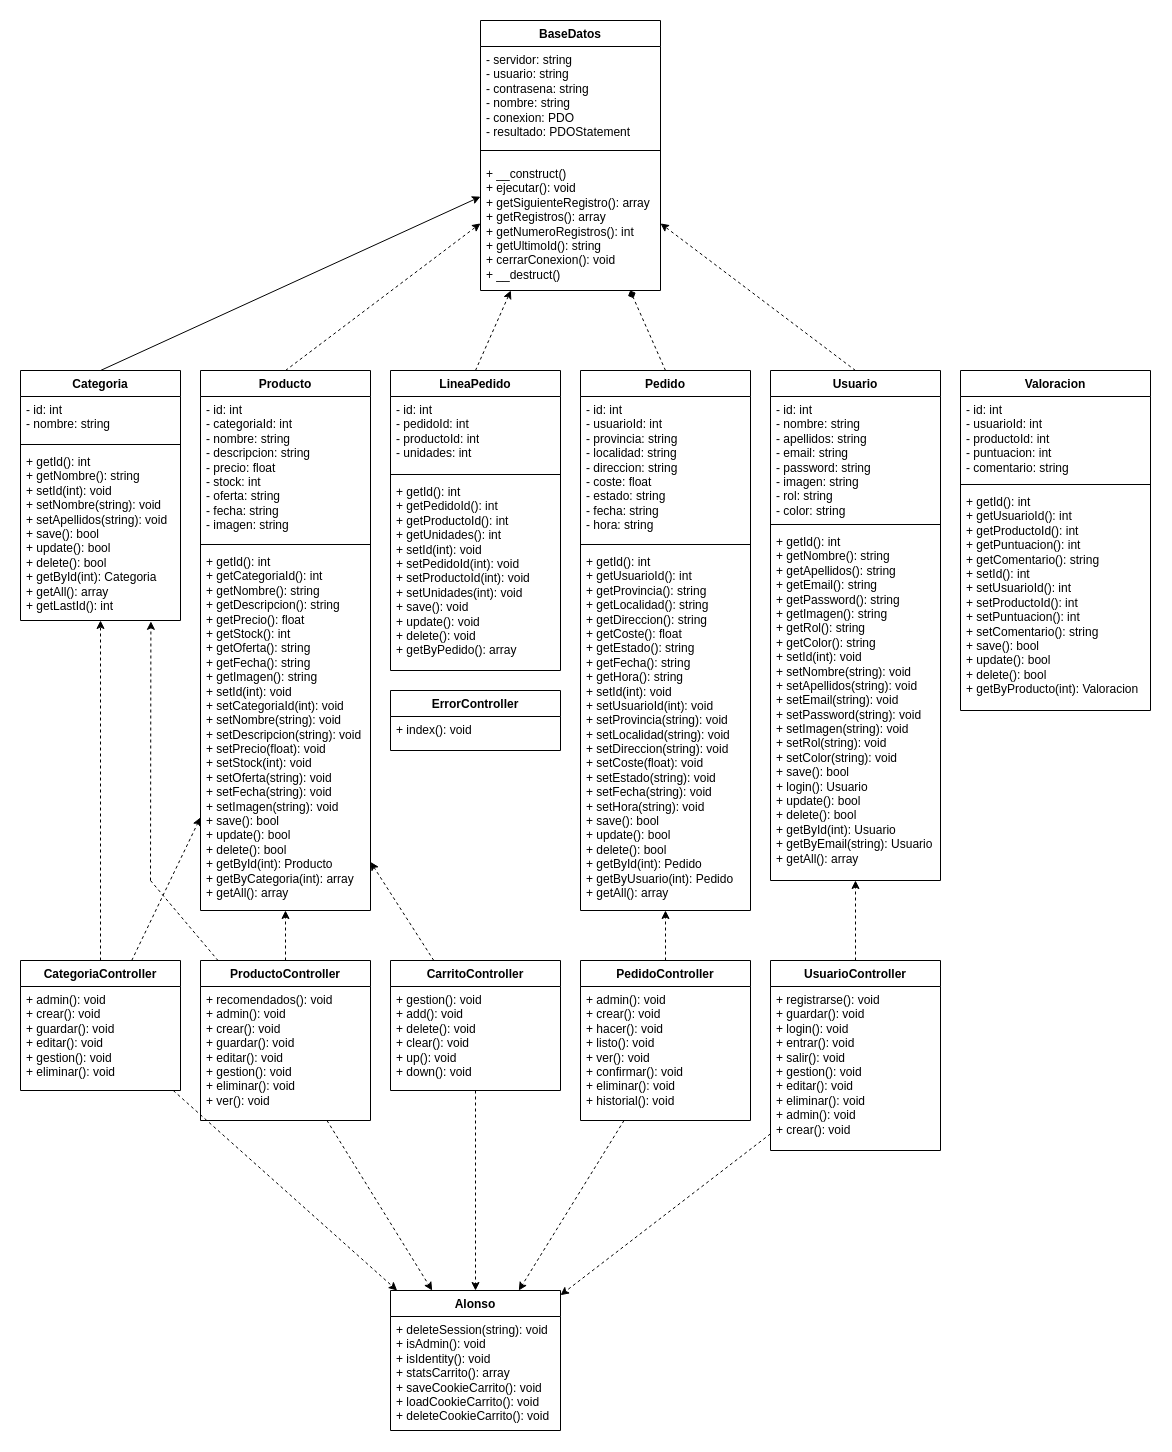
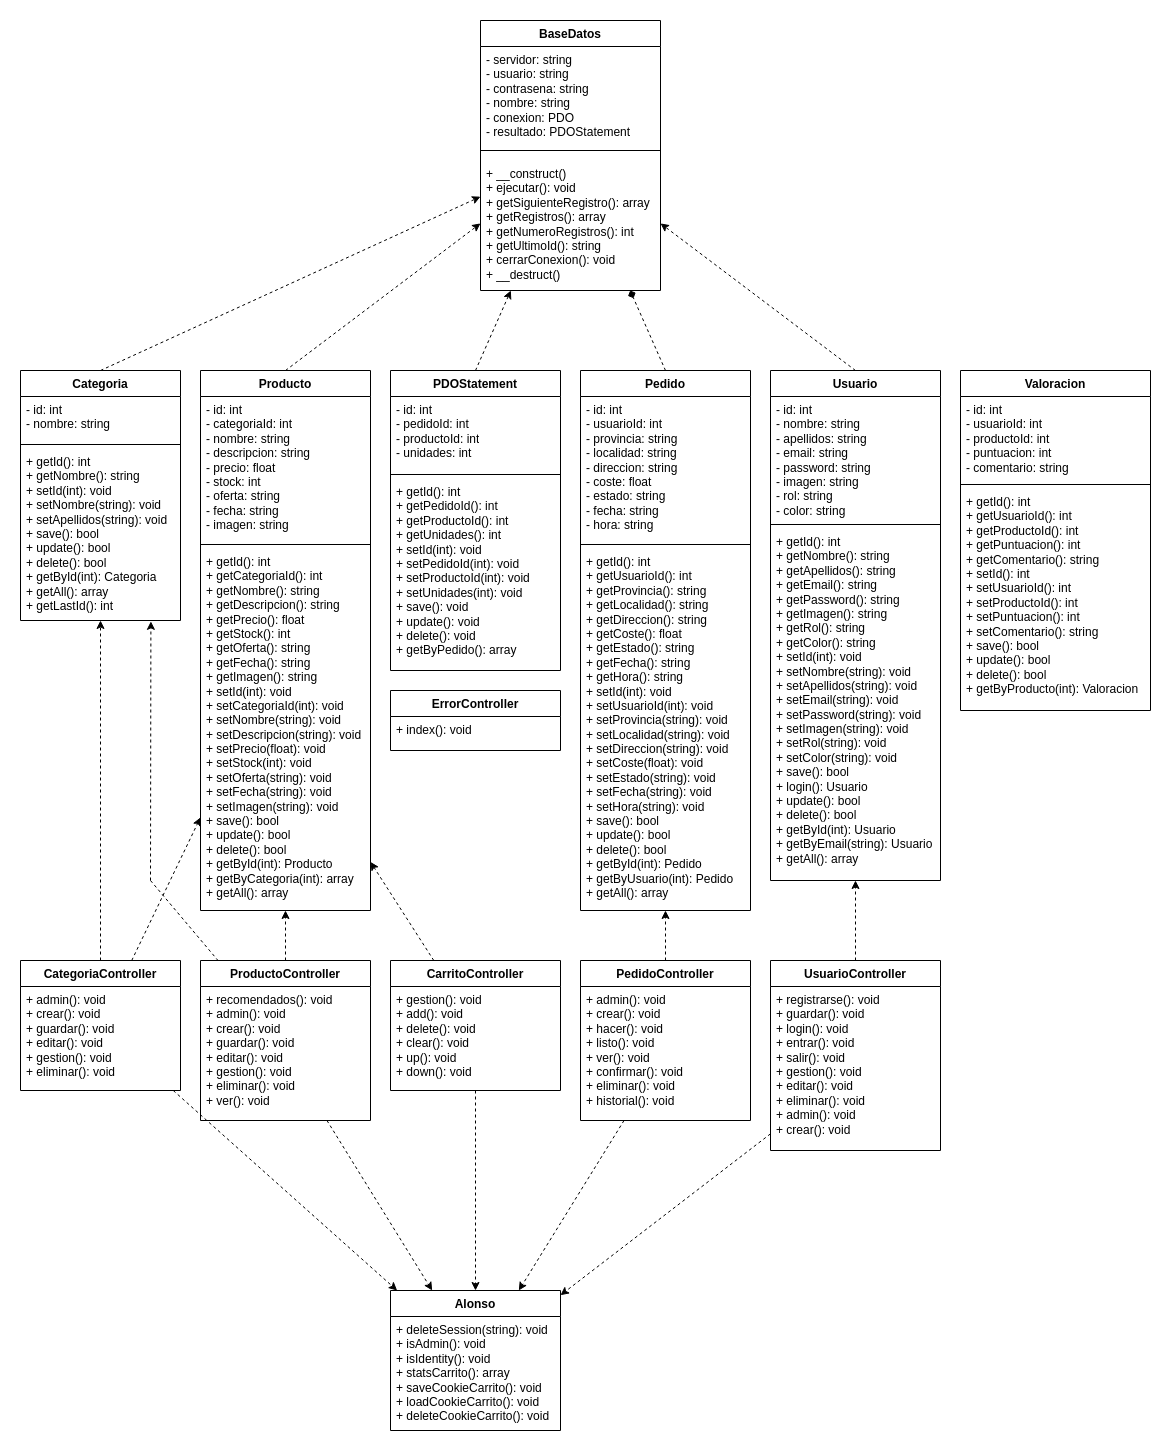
(287, 285) -> (287, 285)
(476, 385) -> (476, 385)
